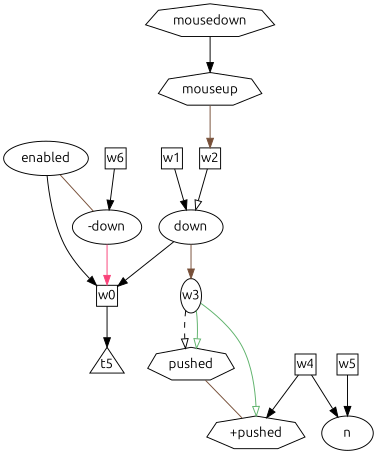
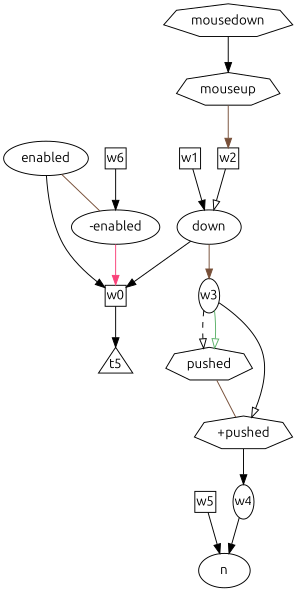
(107, 227) -> (116, 227)
(243, 347) -> (261, 348)
(306, 364) -> (244, 502)
(285, 392) -> (244, 462)
